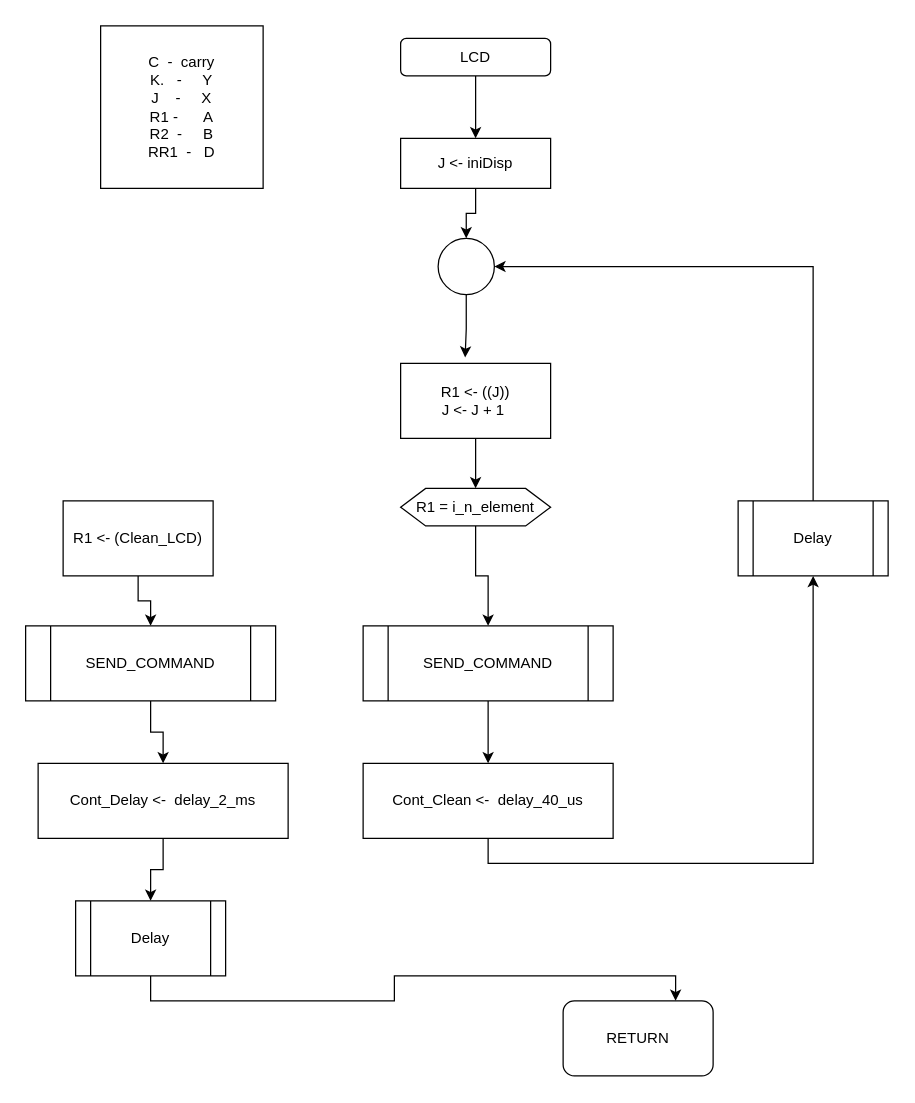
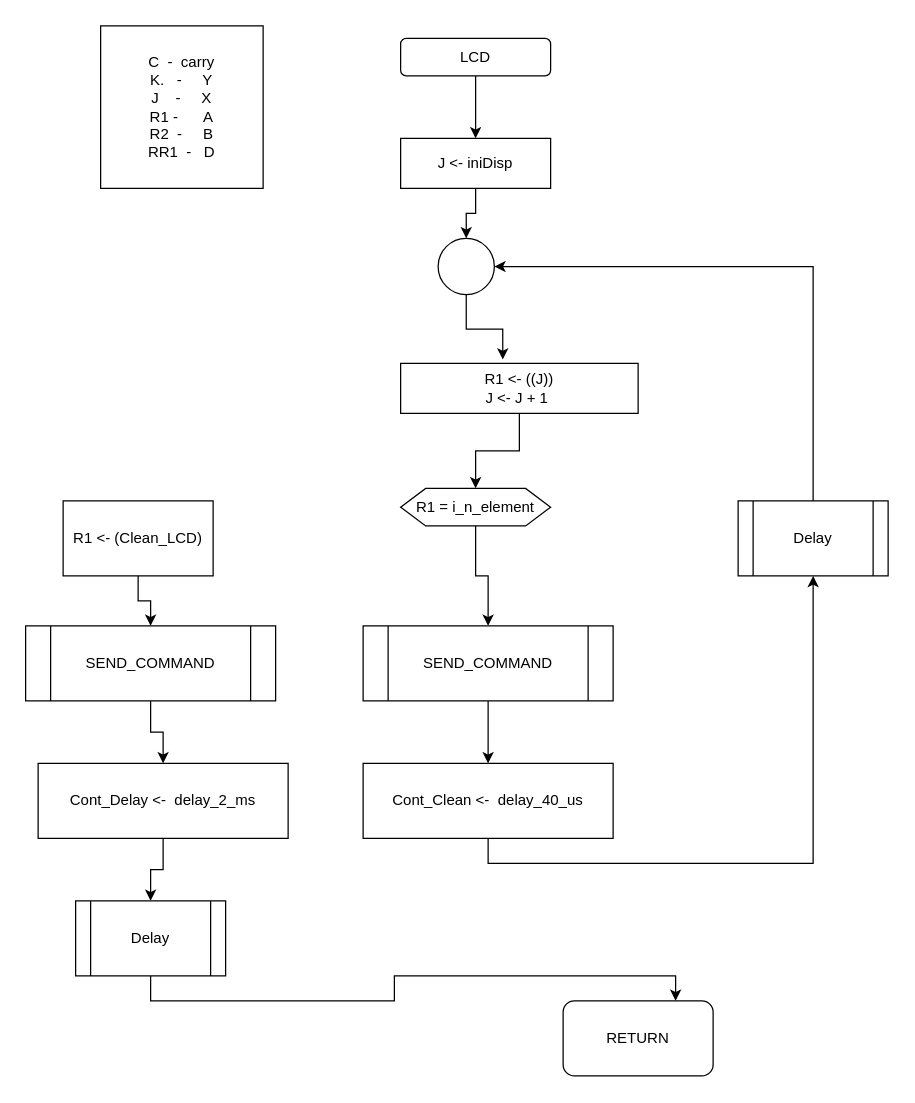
(476, 401) -> (519, 388)
